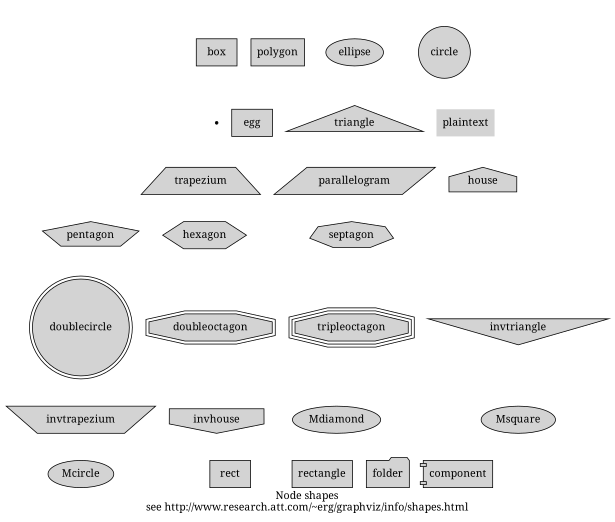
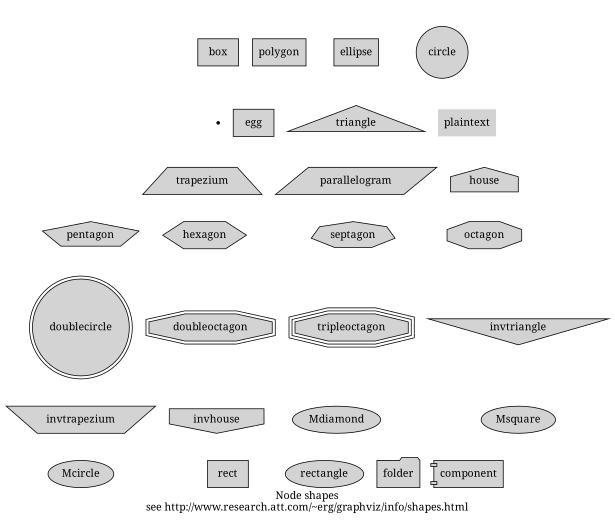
(355, 52) -> (356, 52)
none -> (484, 235)
(322, 474) -> (324, 474)
